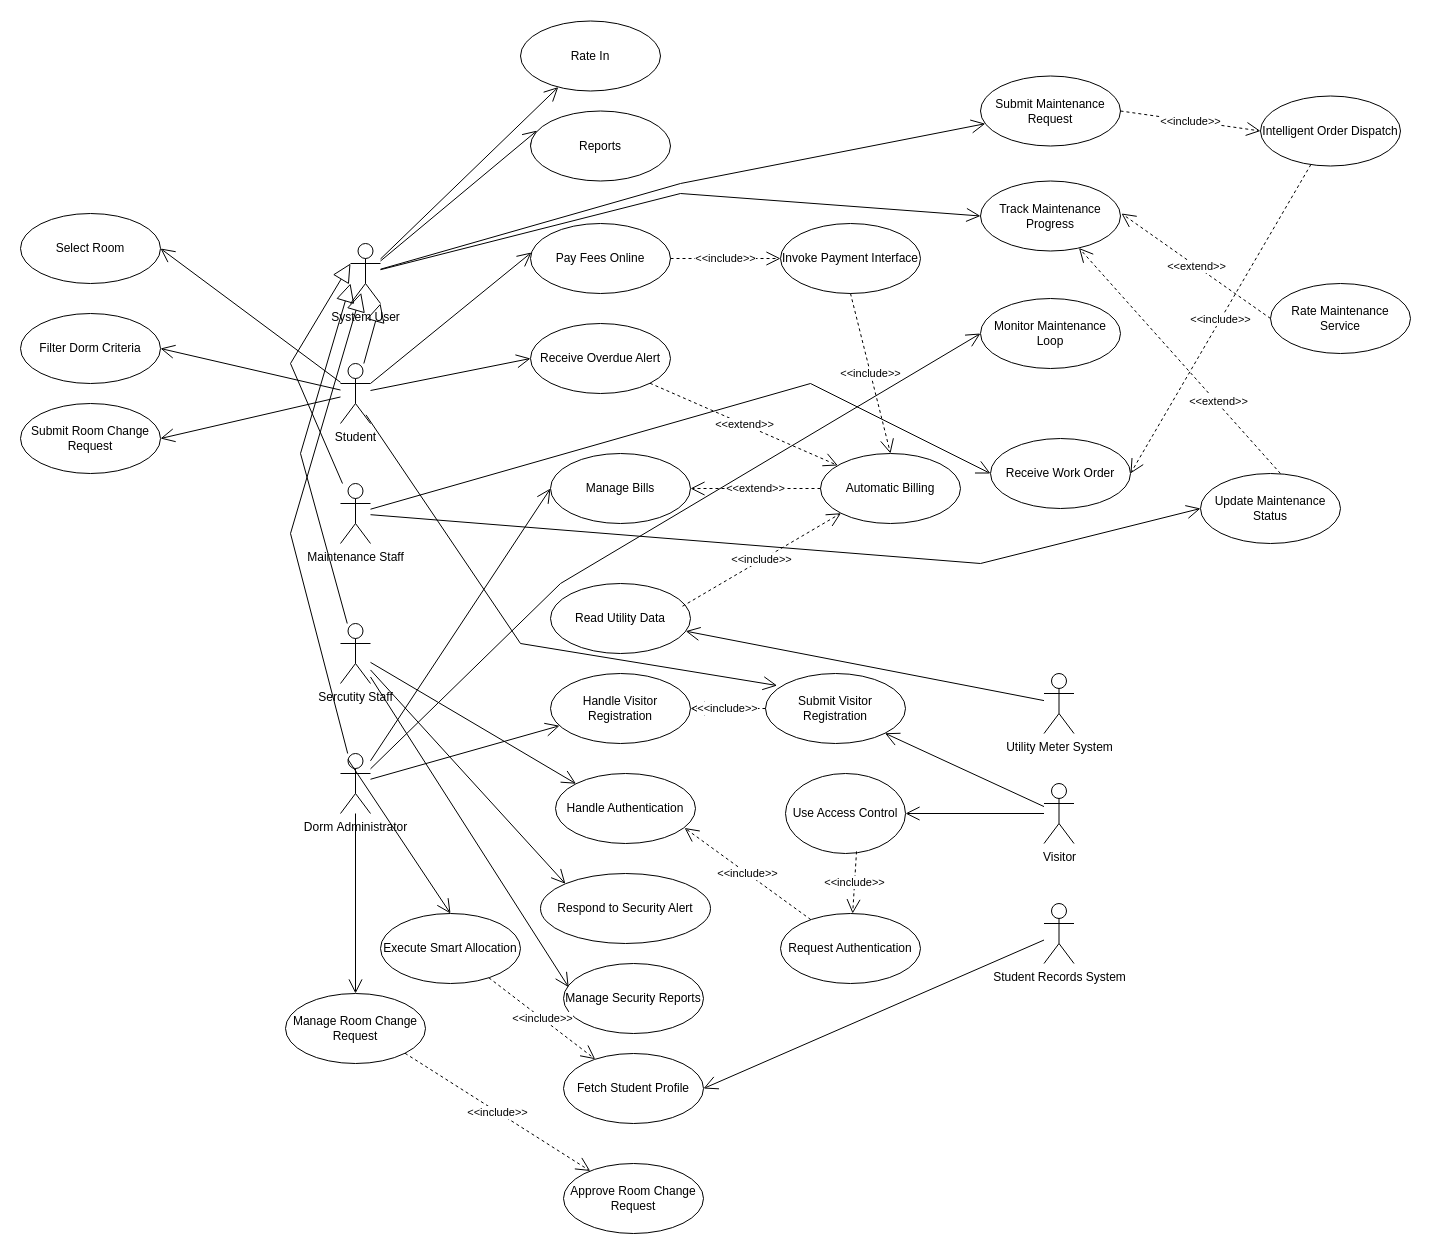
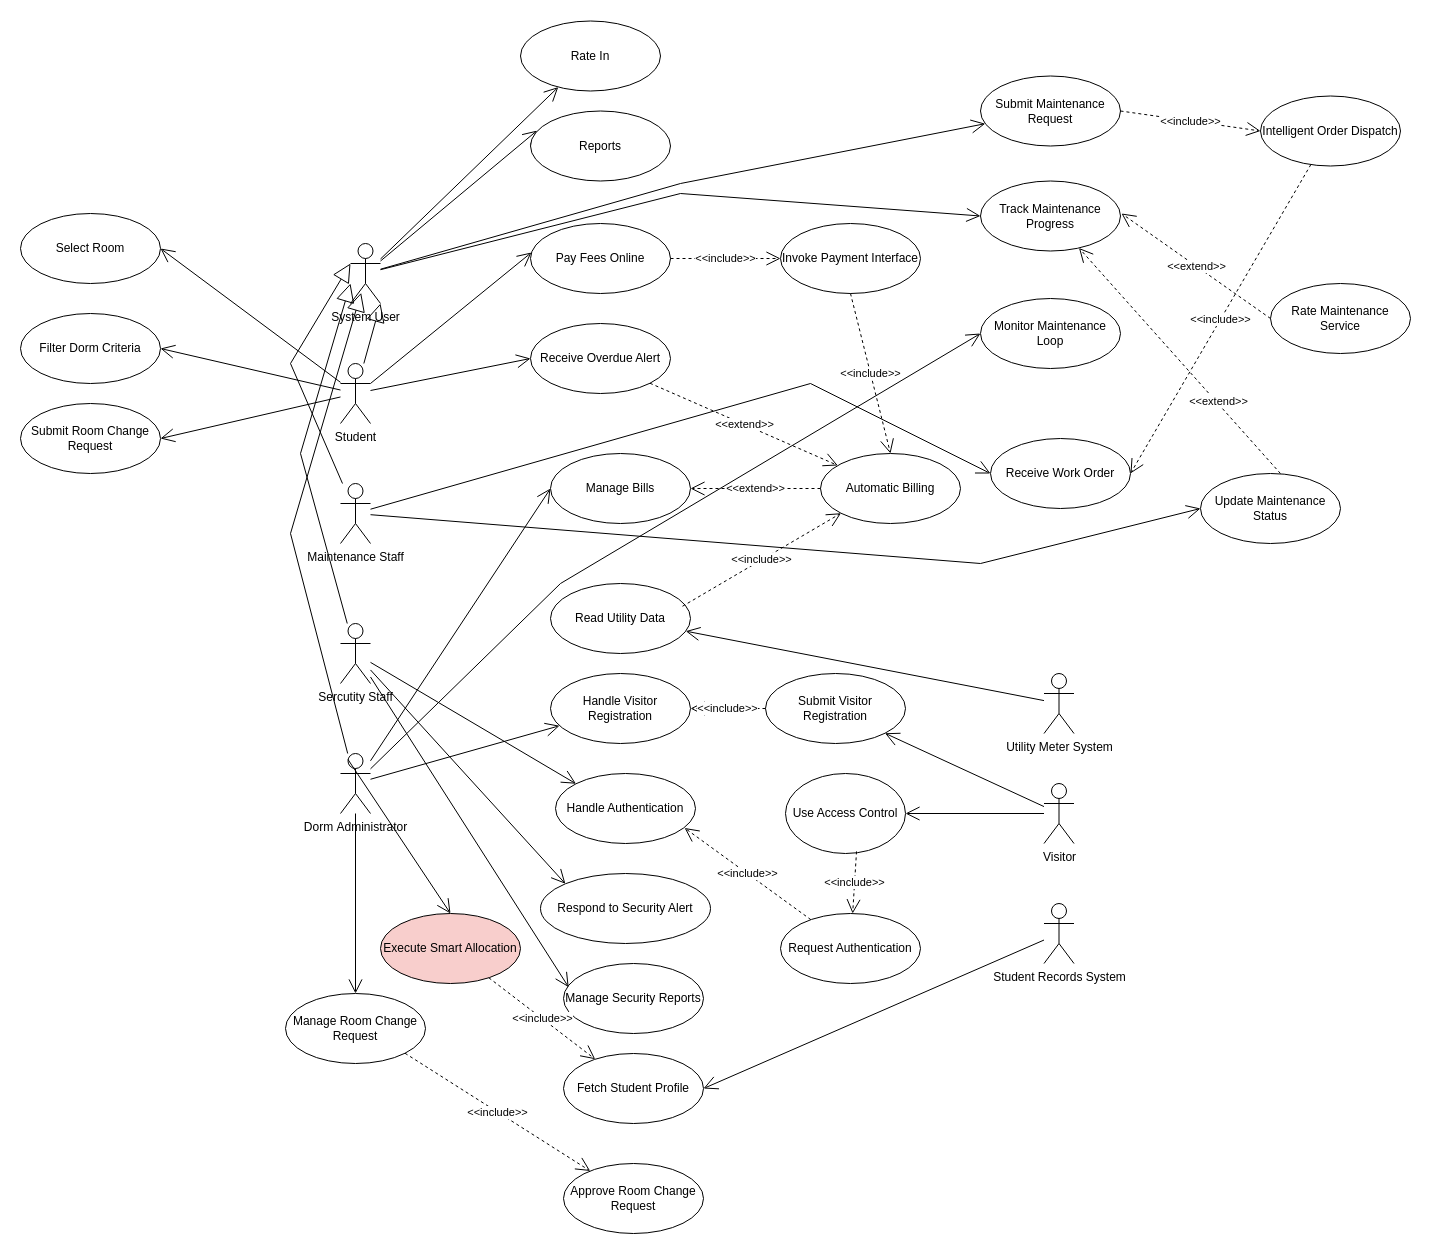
(515, 636) -> none
(451, 949) -> (451, 949)
